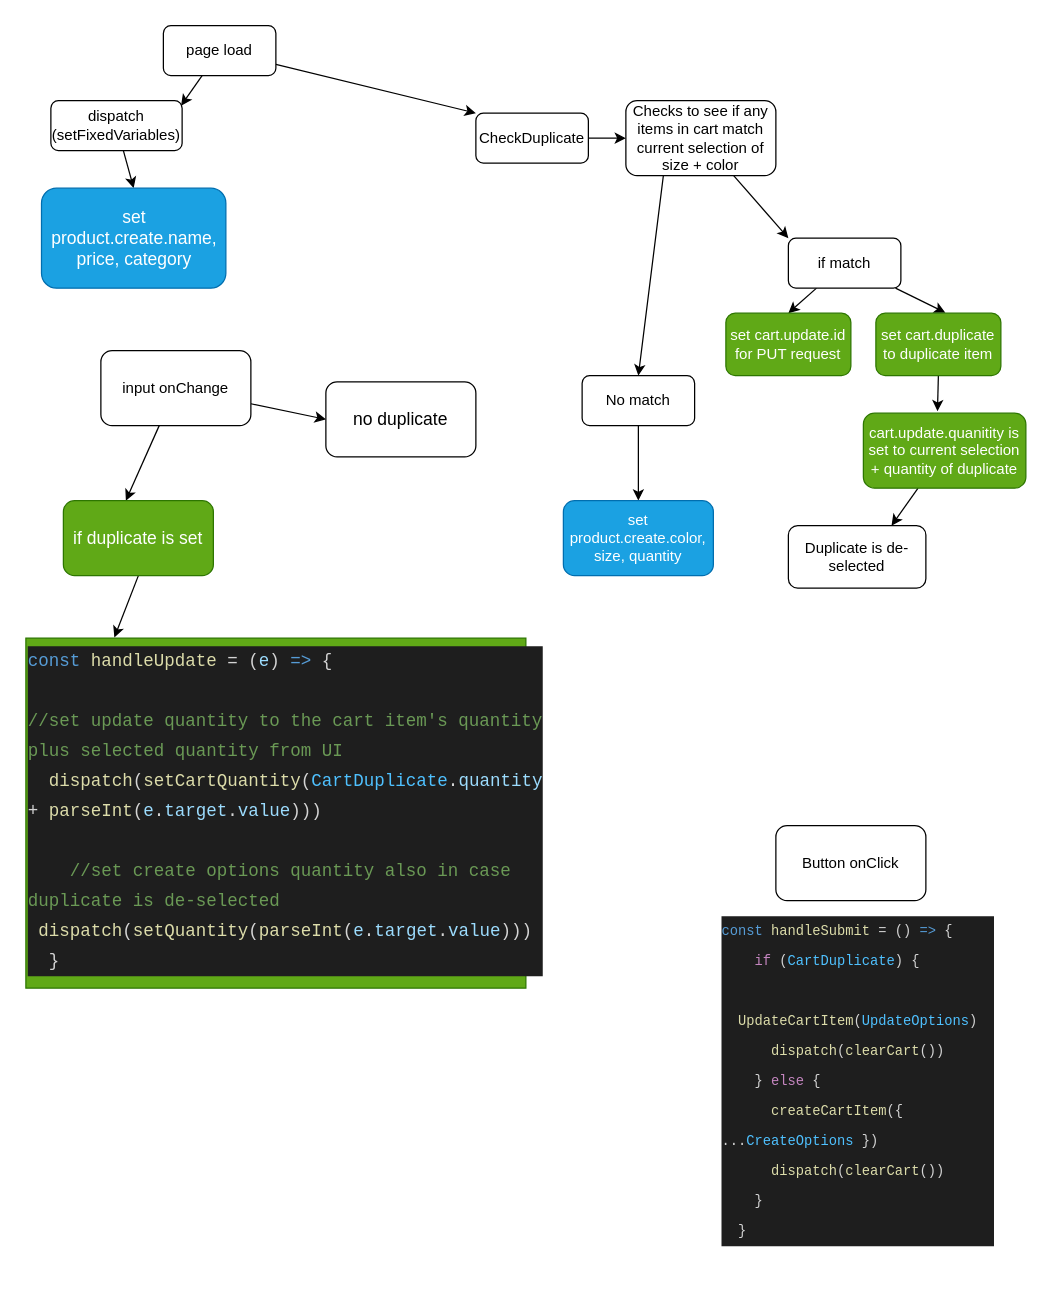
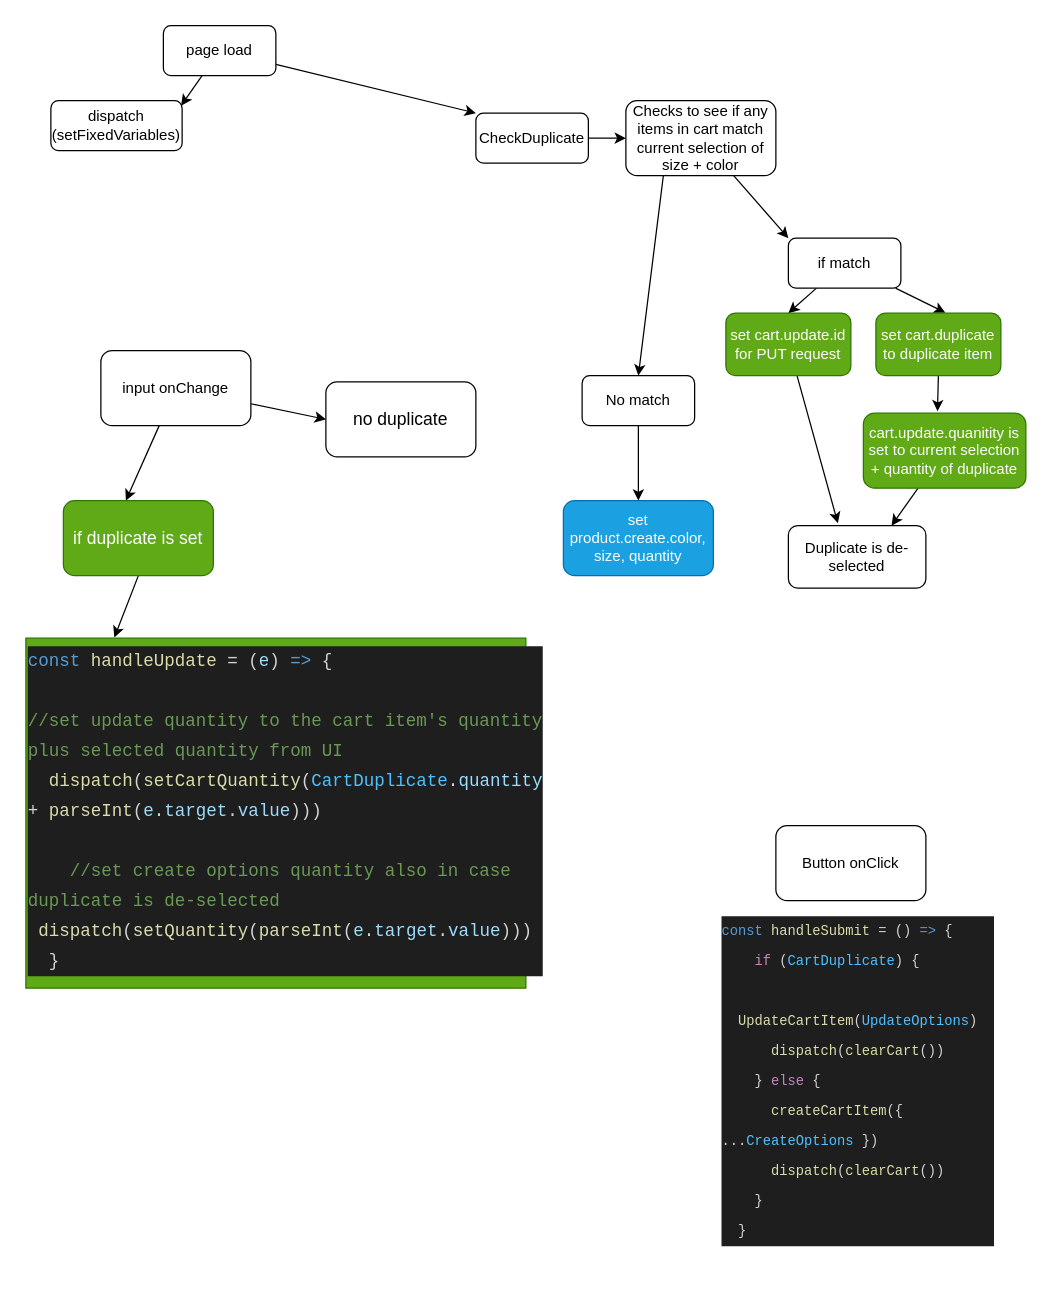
(127, 166) -> none
(133, 238) -> none
none -> (816, 445)
